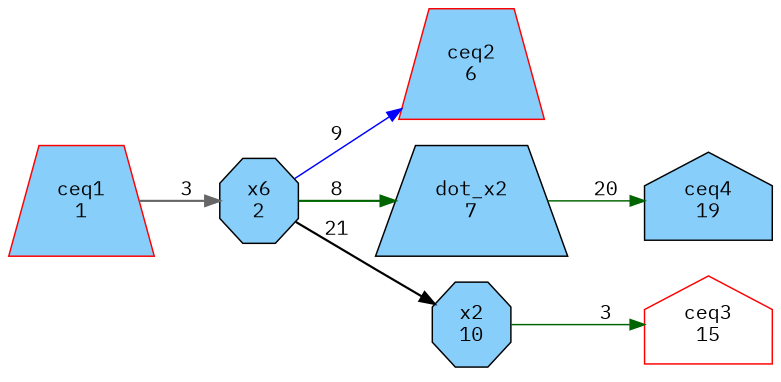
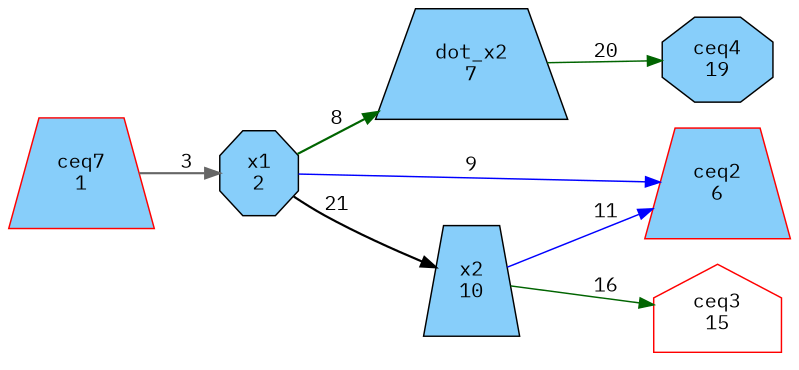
(82, 201) -> (82, 173)
(259, 201) -> (259, 173)
(708, 201) -> (718, 60)
none -> (573, 241)
(606, 314) -> (606, 286)
(472, 325) -> (472, 281)
